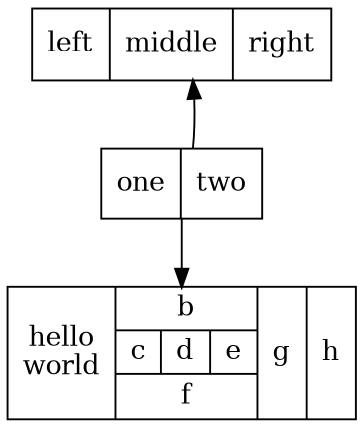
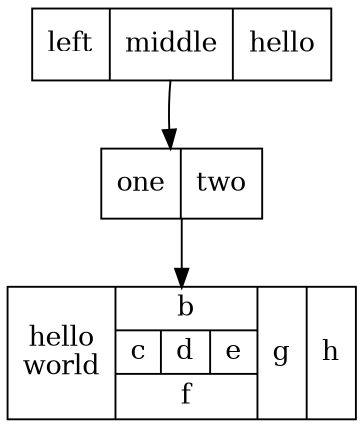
(282, 44) -> (282, 44)
(194, 124) -> (169, 105)
